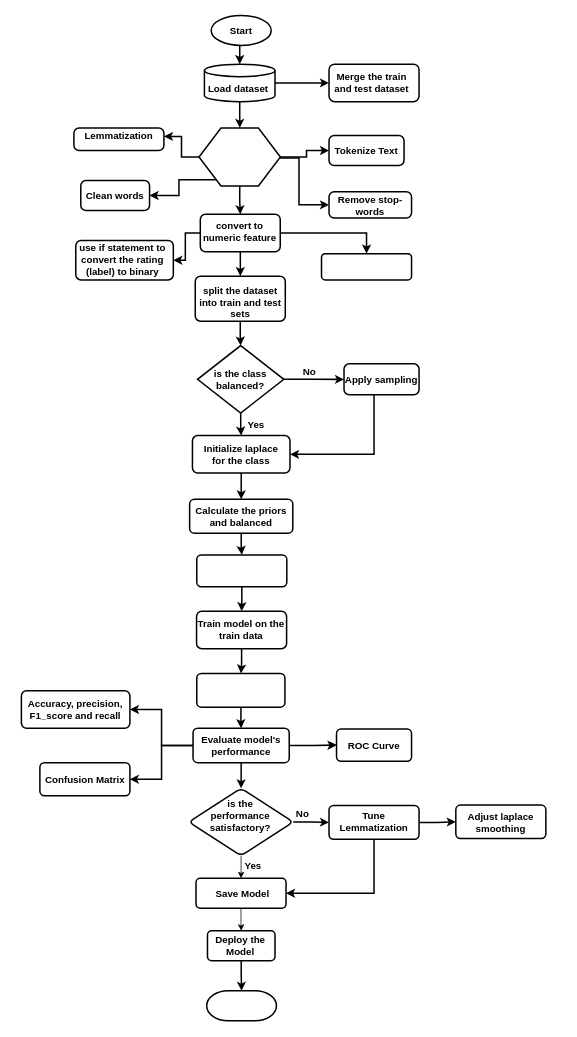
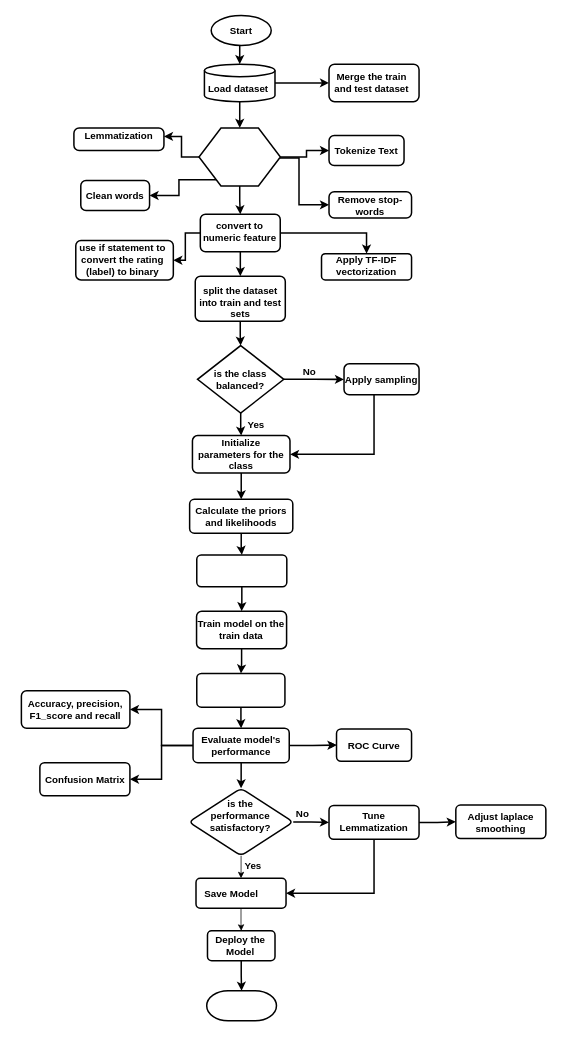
none -> (366, 265)
(241, 454) -> (241, 454)
(241, 516) -> (241, 516)
(243, 893) -> (232, 893)
